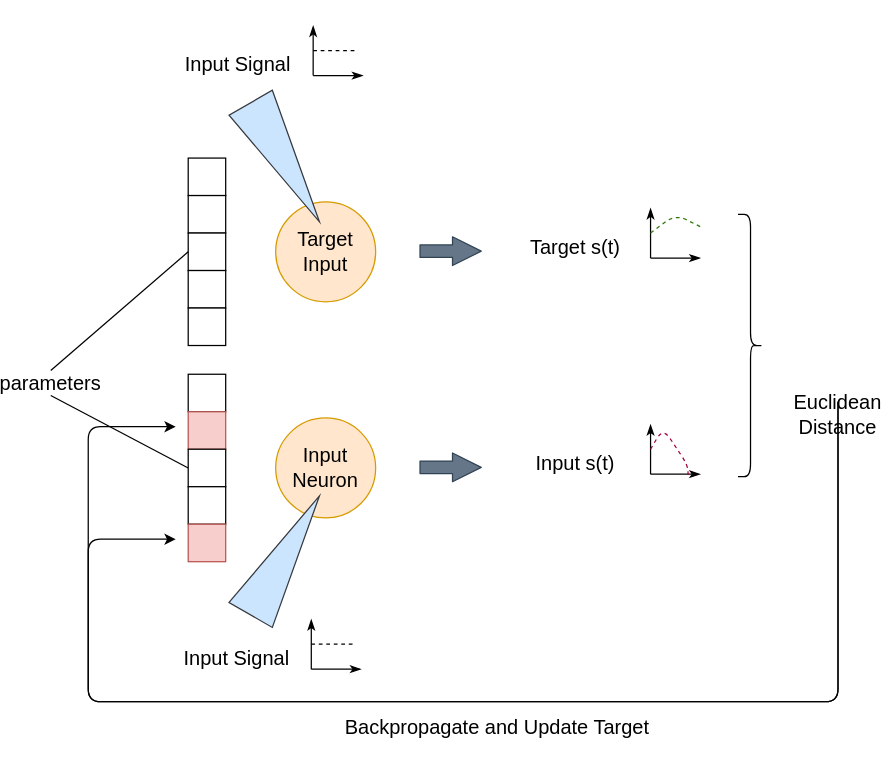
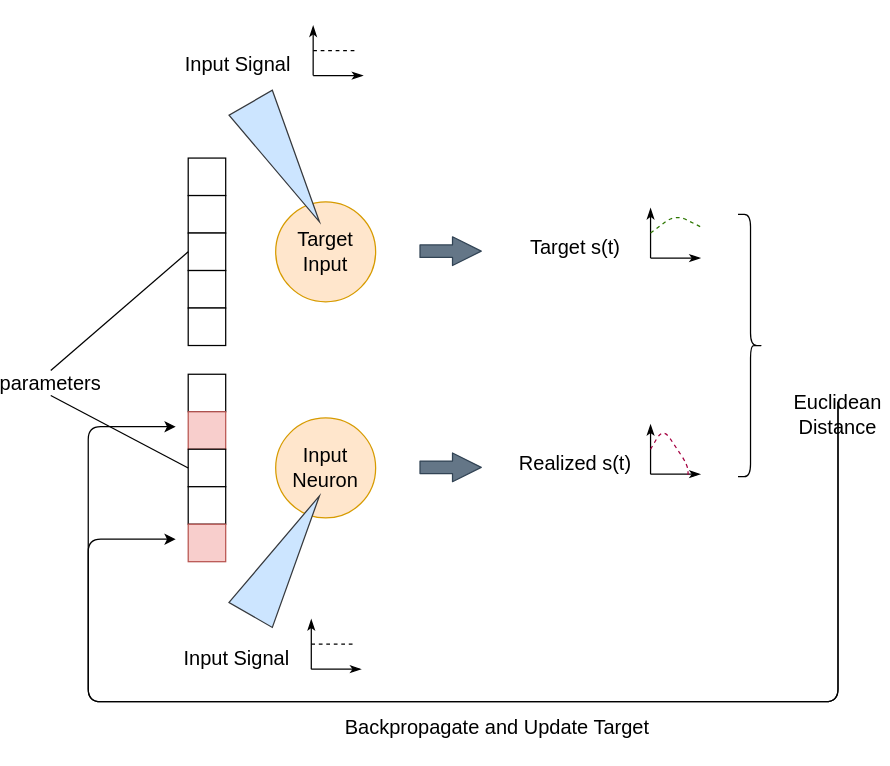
(576, 463) -> (576, 463)
